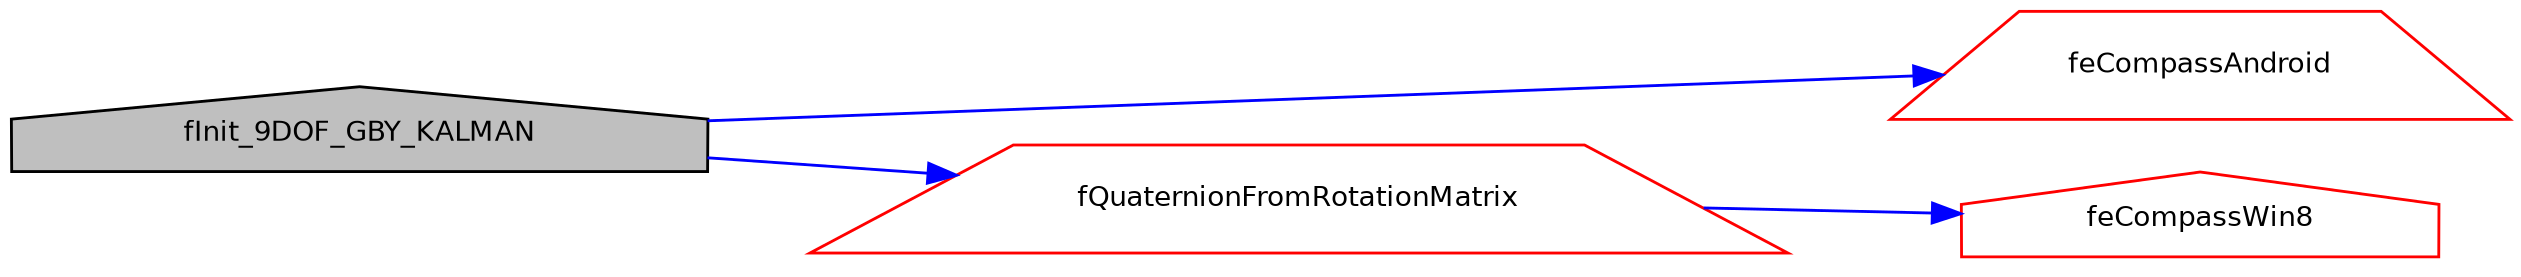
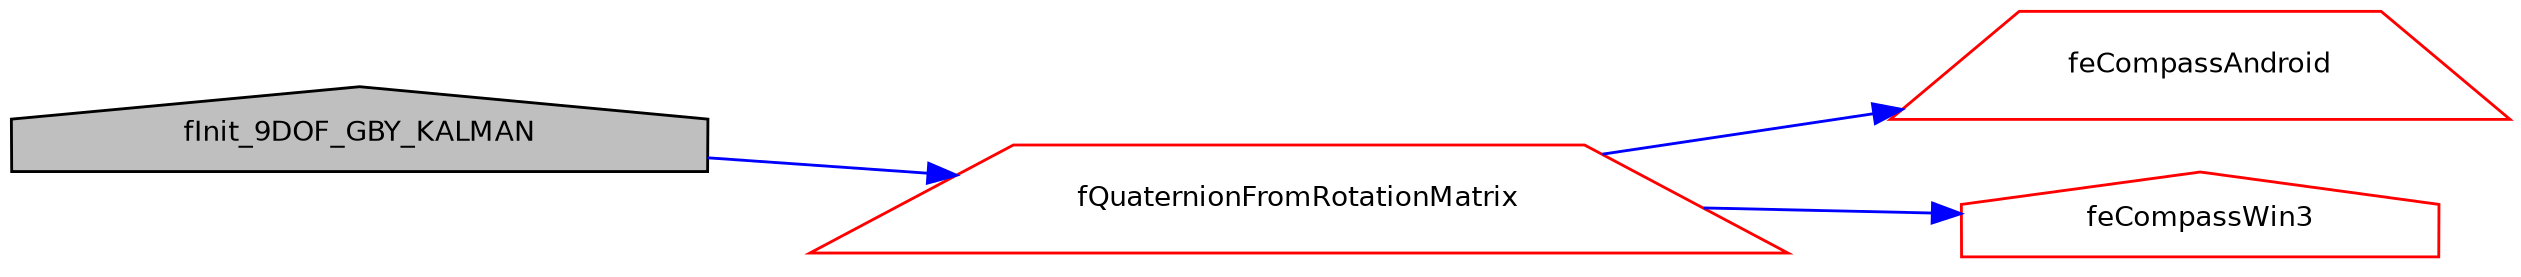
(1311, 98) -> (1738, 134)
(2200, 219) -> (2200, 219)
